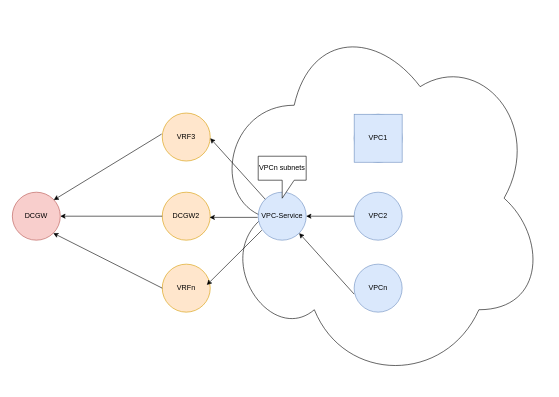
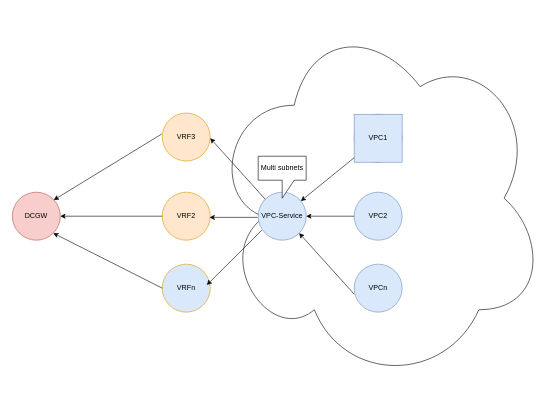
(282, 168) -> (282, 168)
none -> (328, 180)
(186, 216) -> (186, 216)
(186, 288) -> (186, 288)
